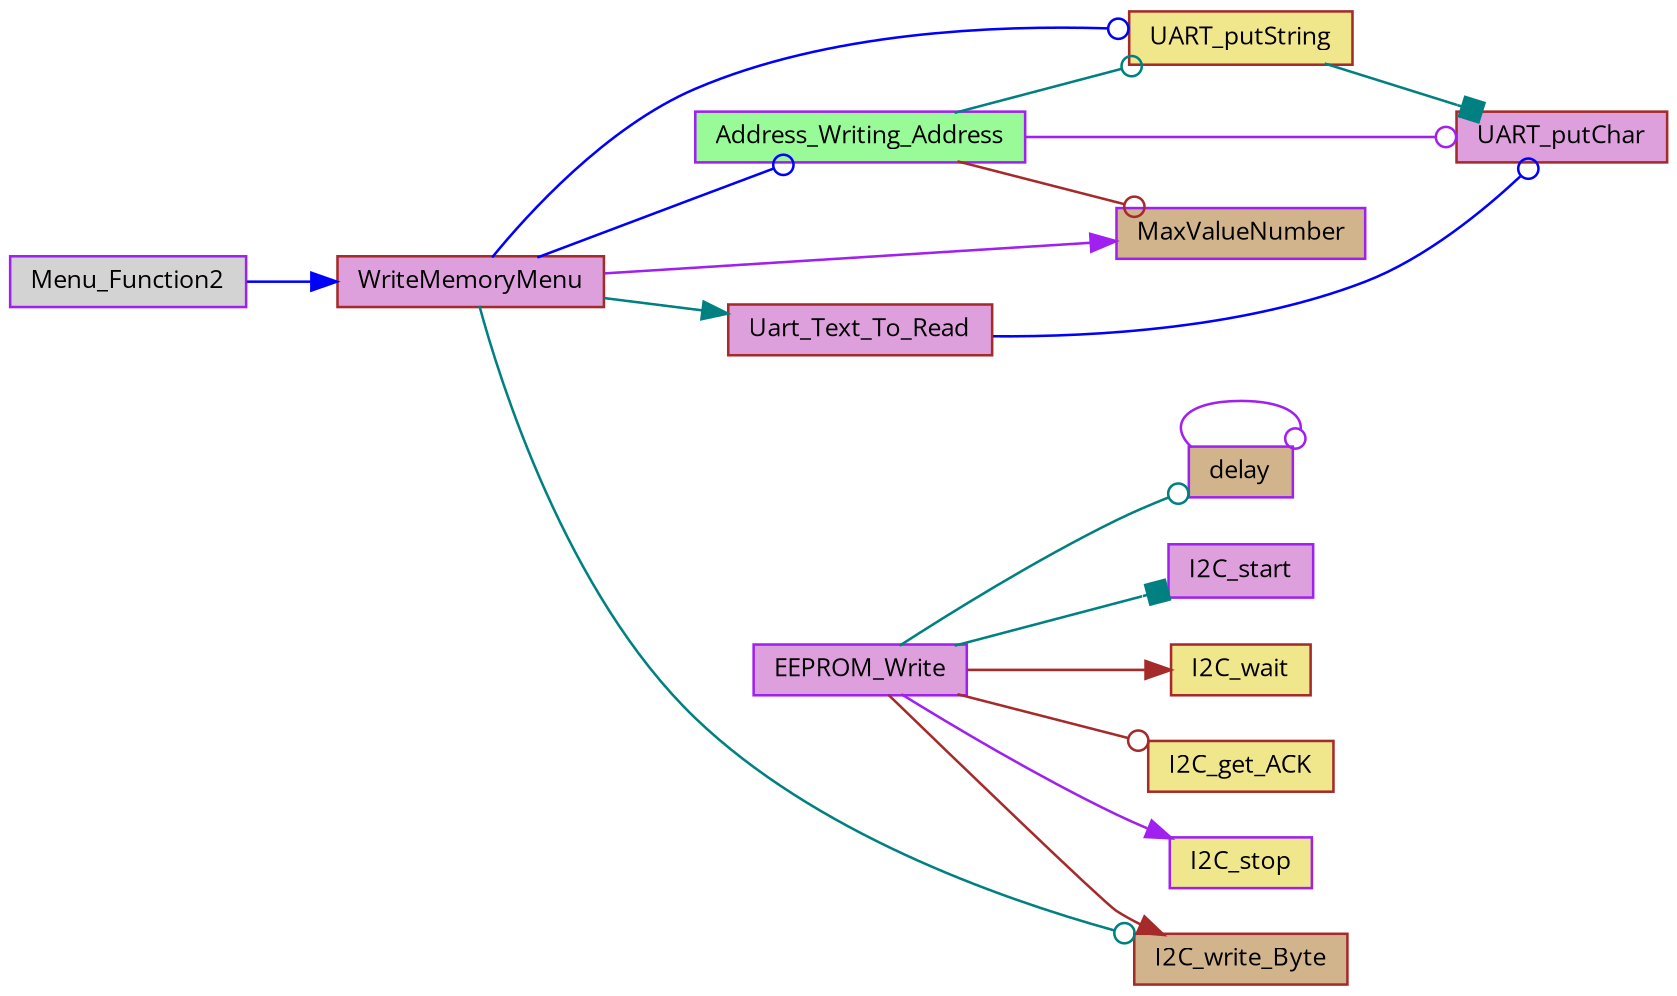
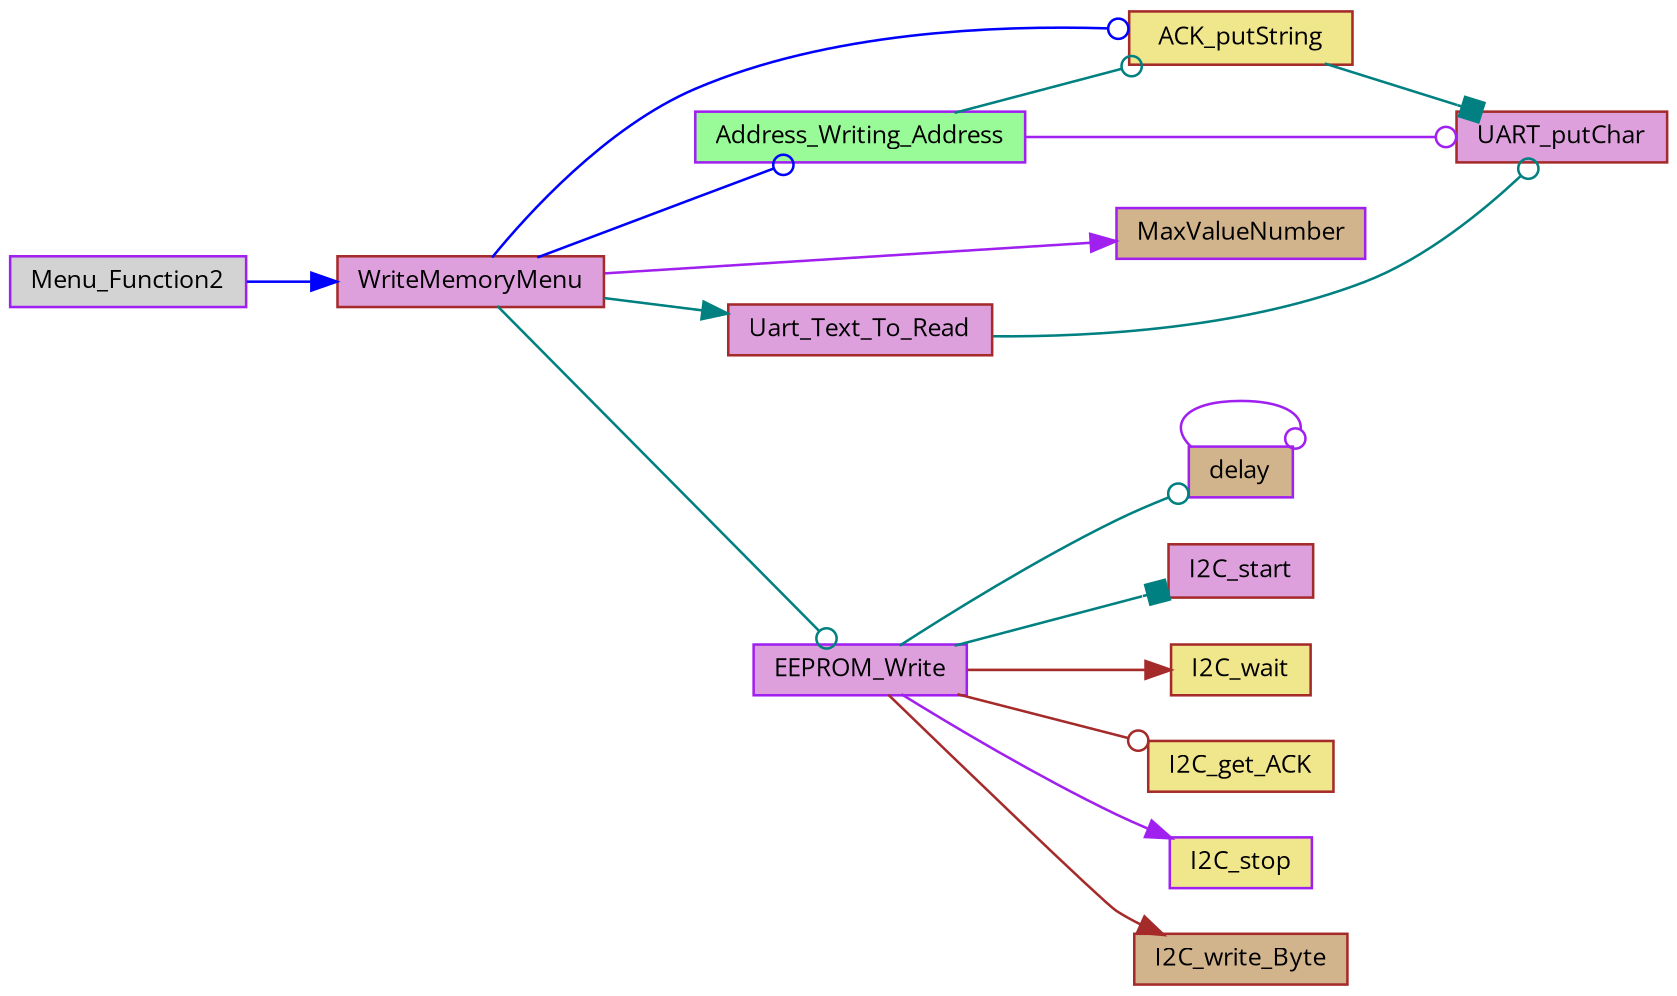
(1241, 38) -> (1241, 38)
(1041, 183) -> none
(1275, 309) -> (1275, 309)
(1241, 571) -> (1241, 571)
(697, 719) -> (658, 469)
